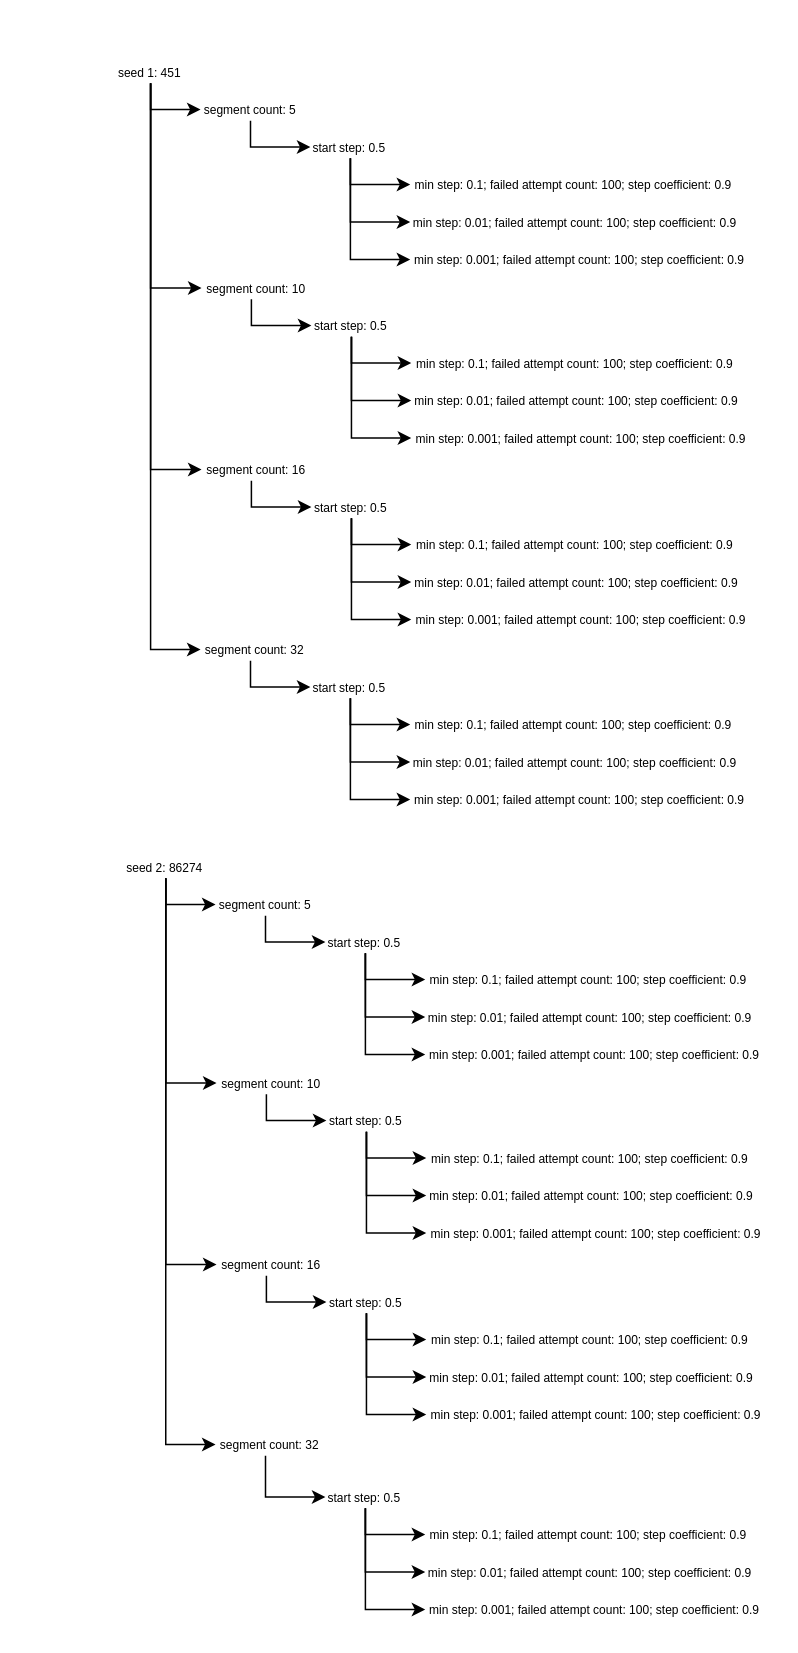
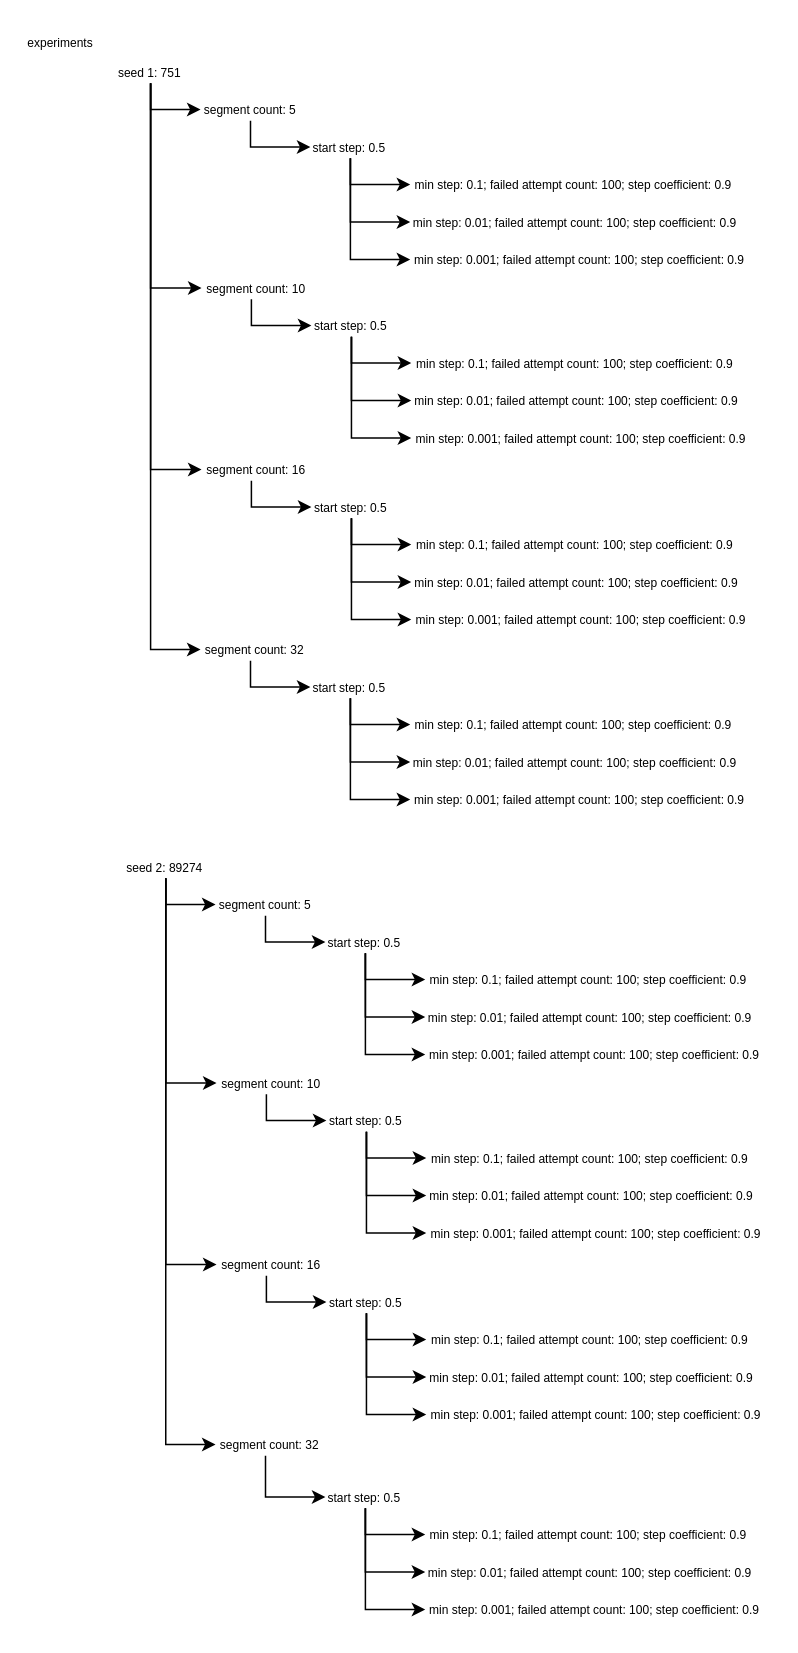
none -> (61, 42)
(150, 73) -> (150, 73)
(165, 868) -> (165, 868)
